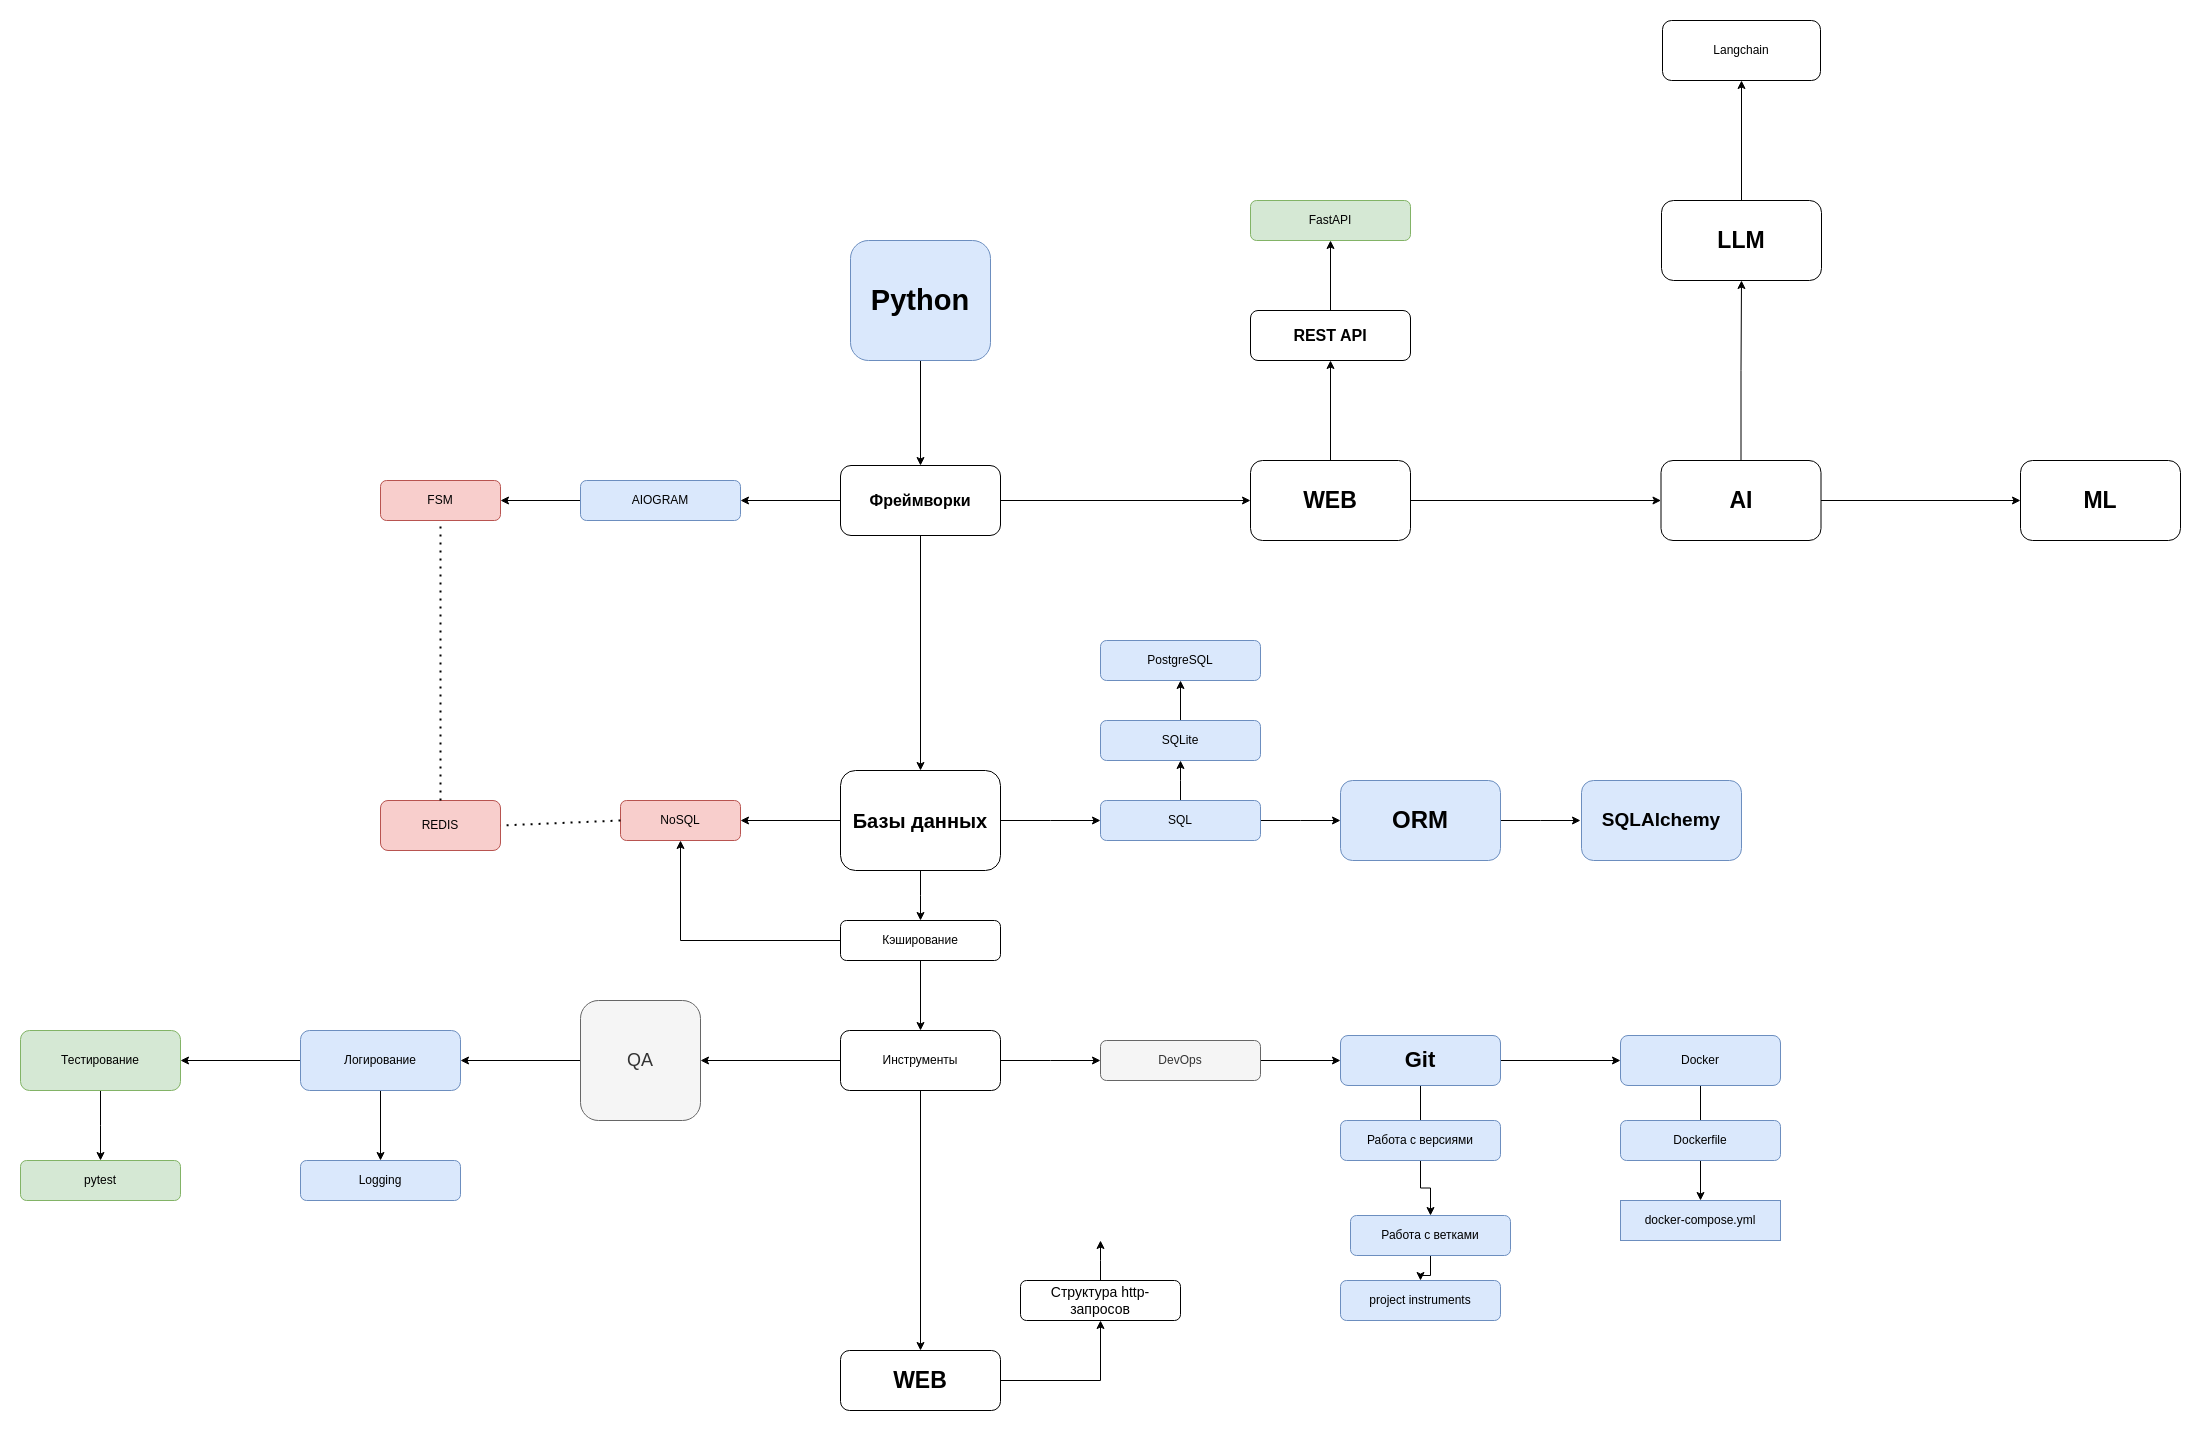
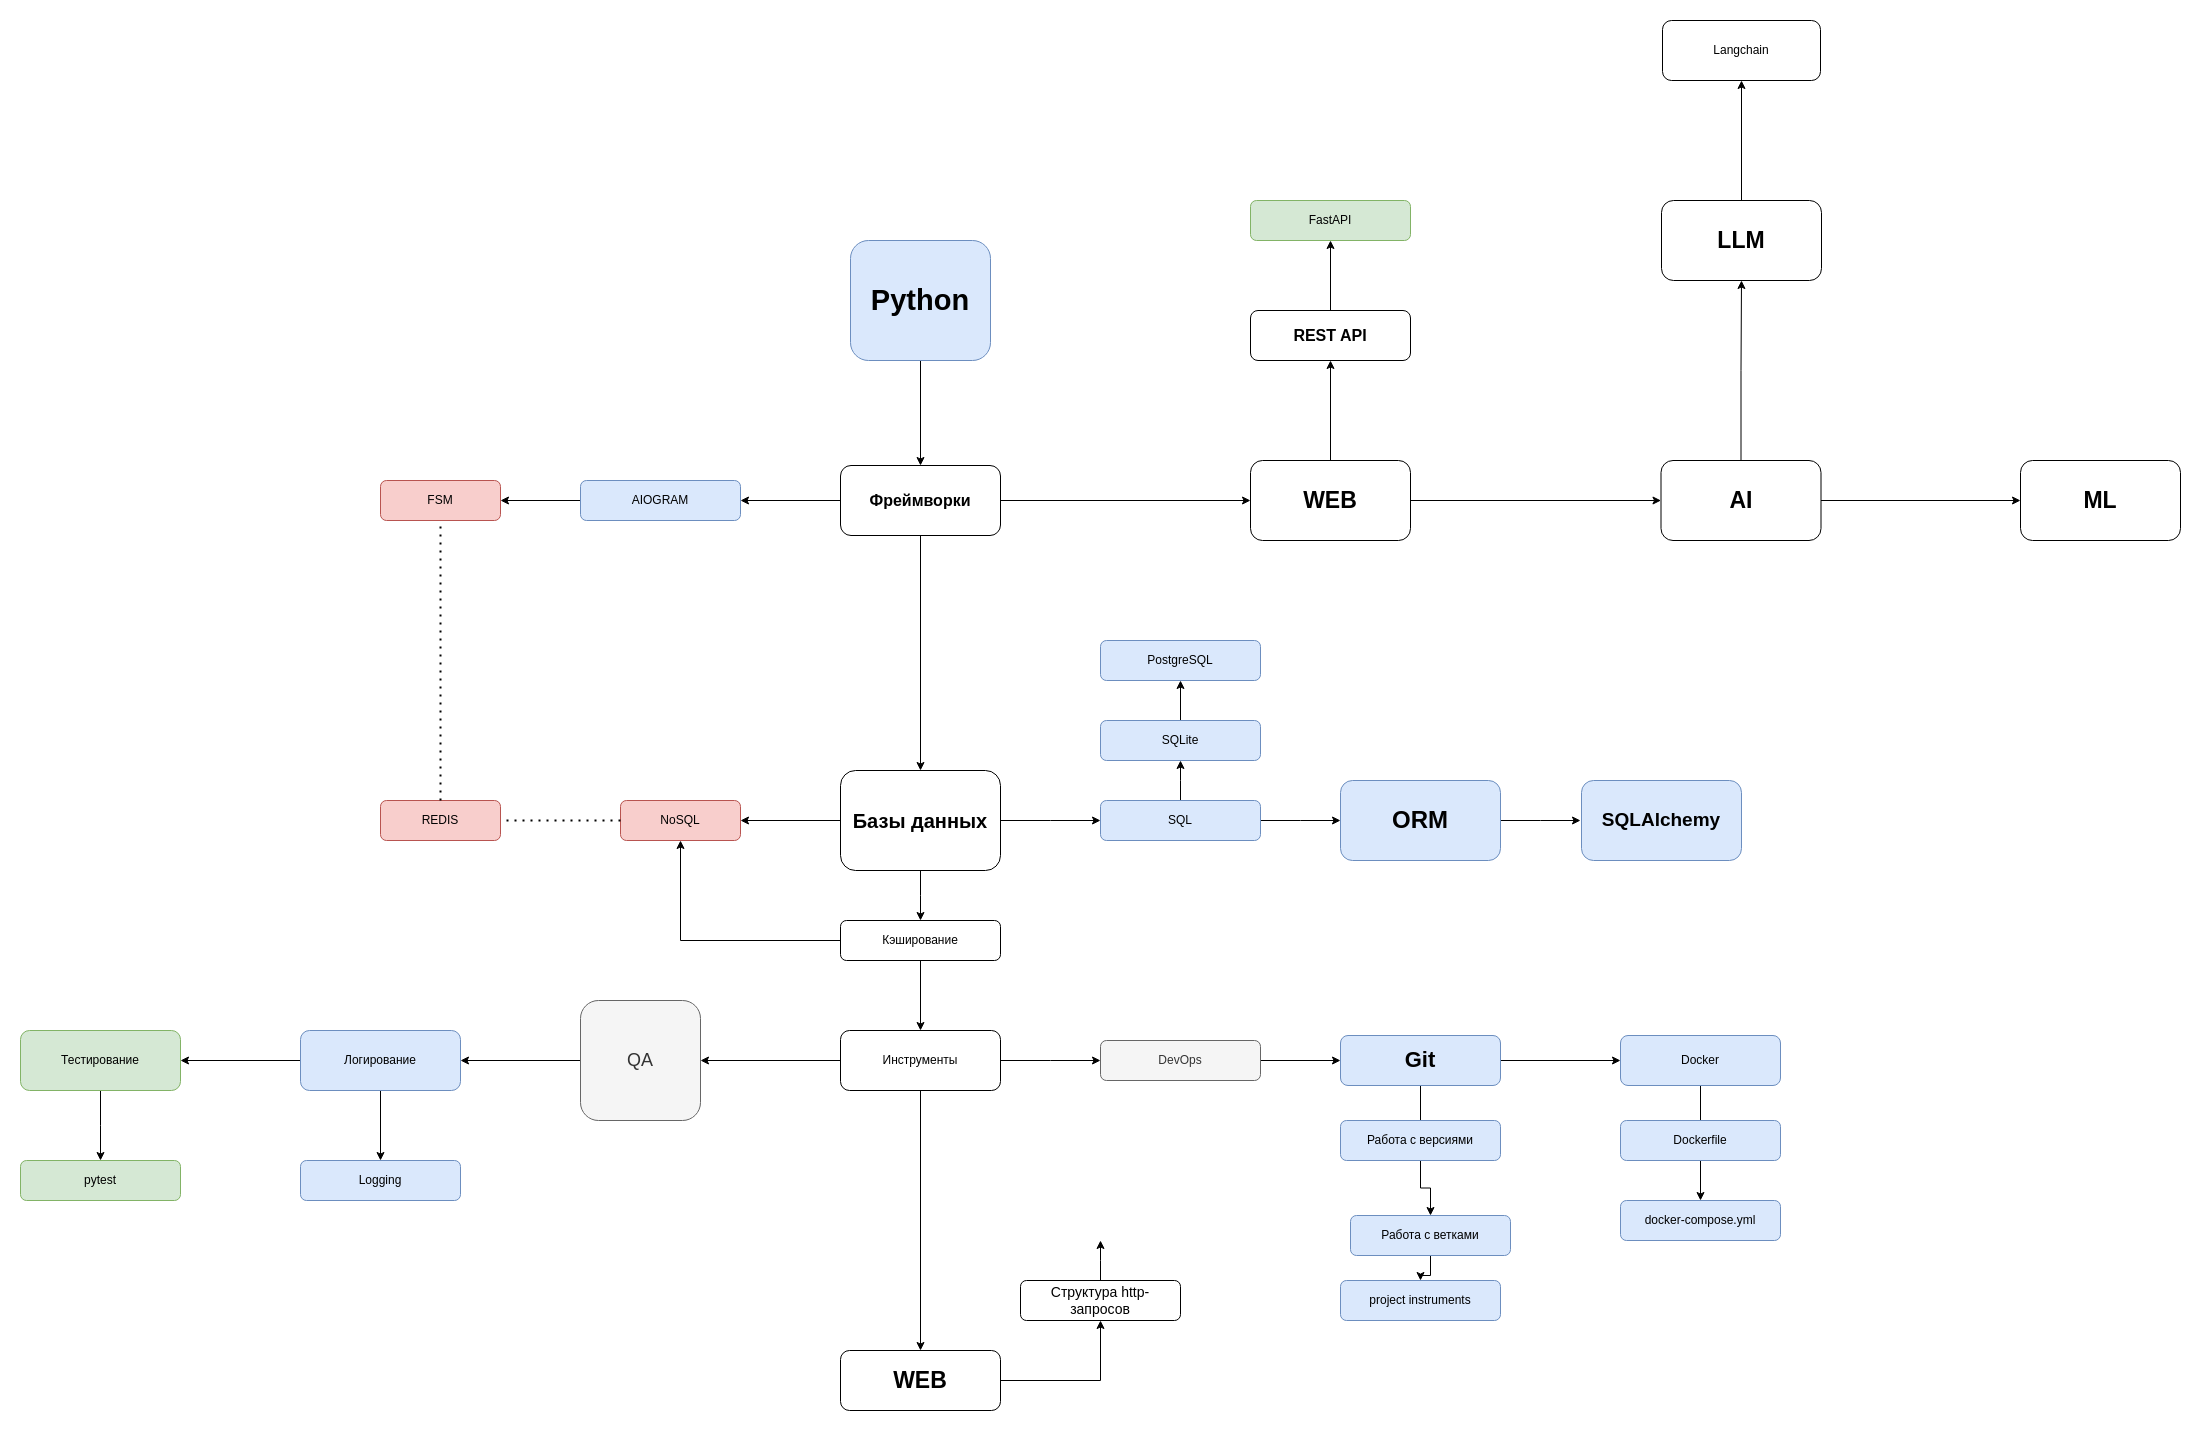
(441, 826) -> (441, 821)
(1701, 1221) -> (1701, 1221)
